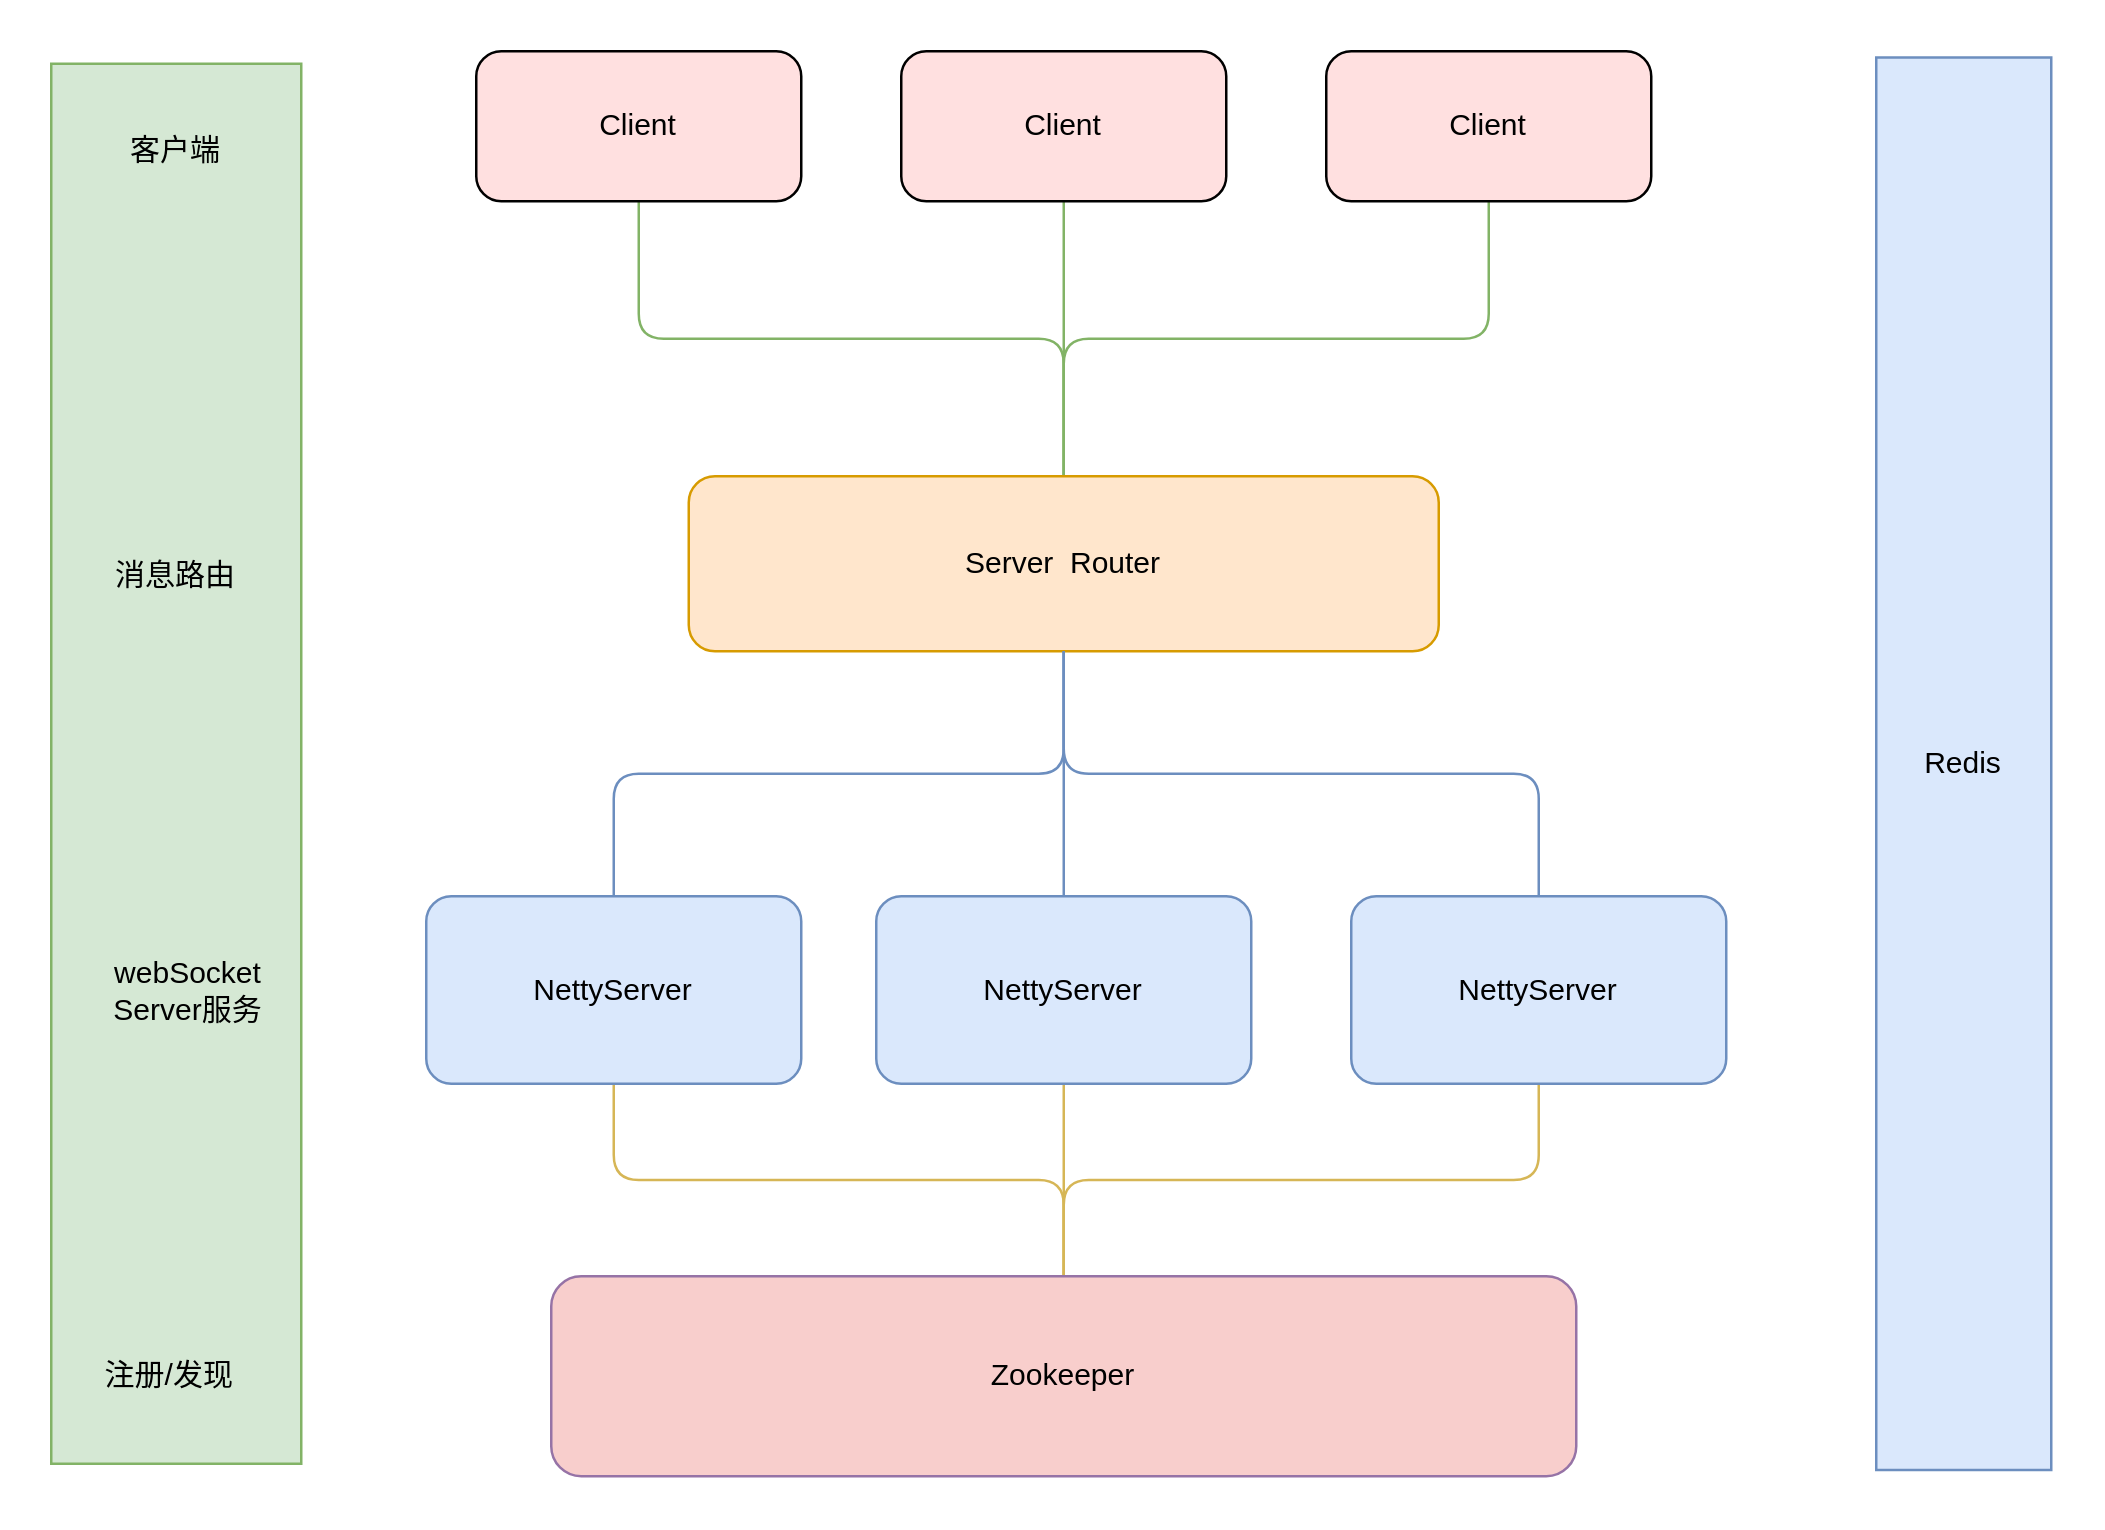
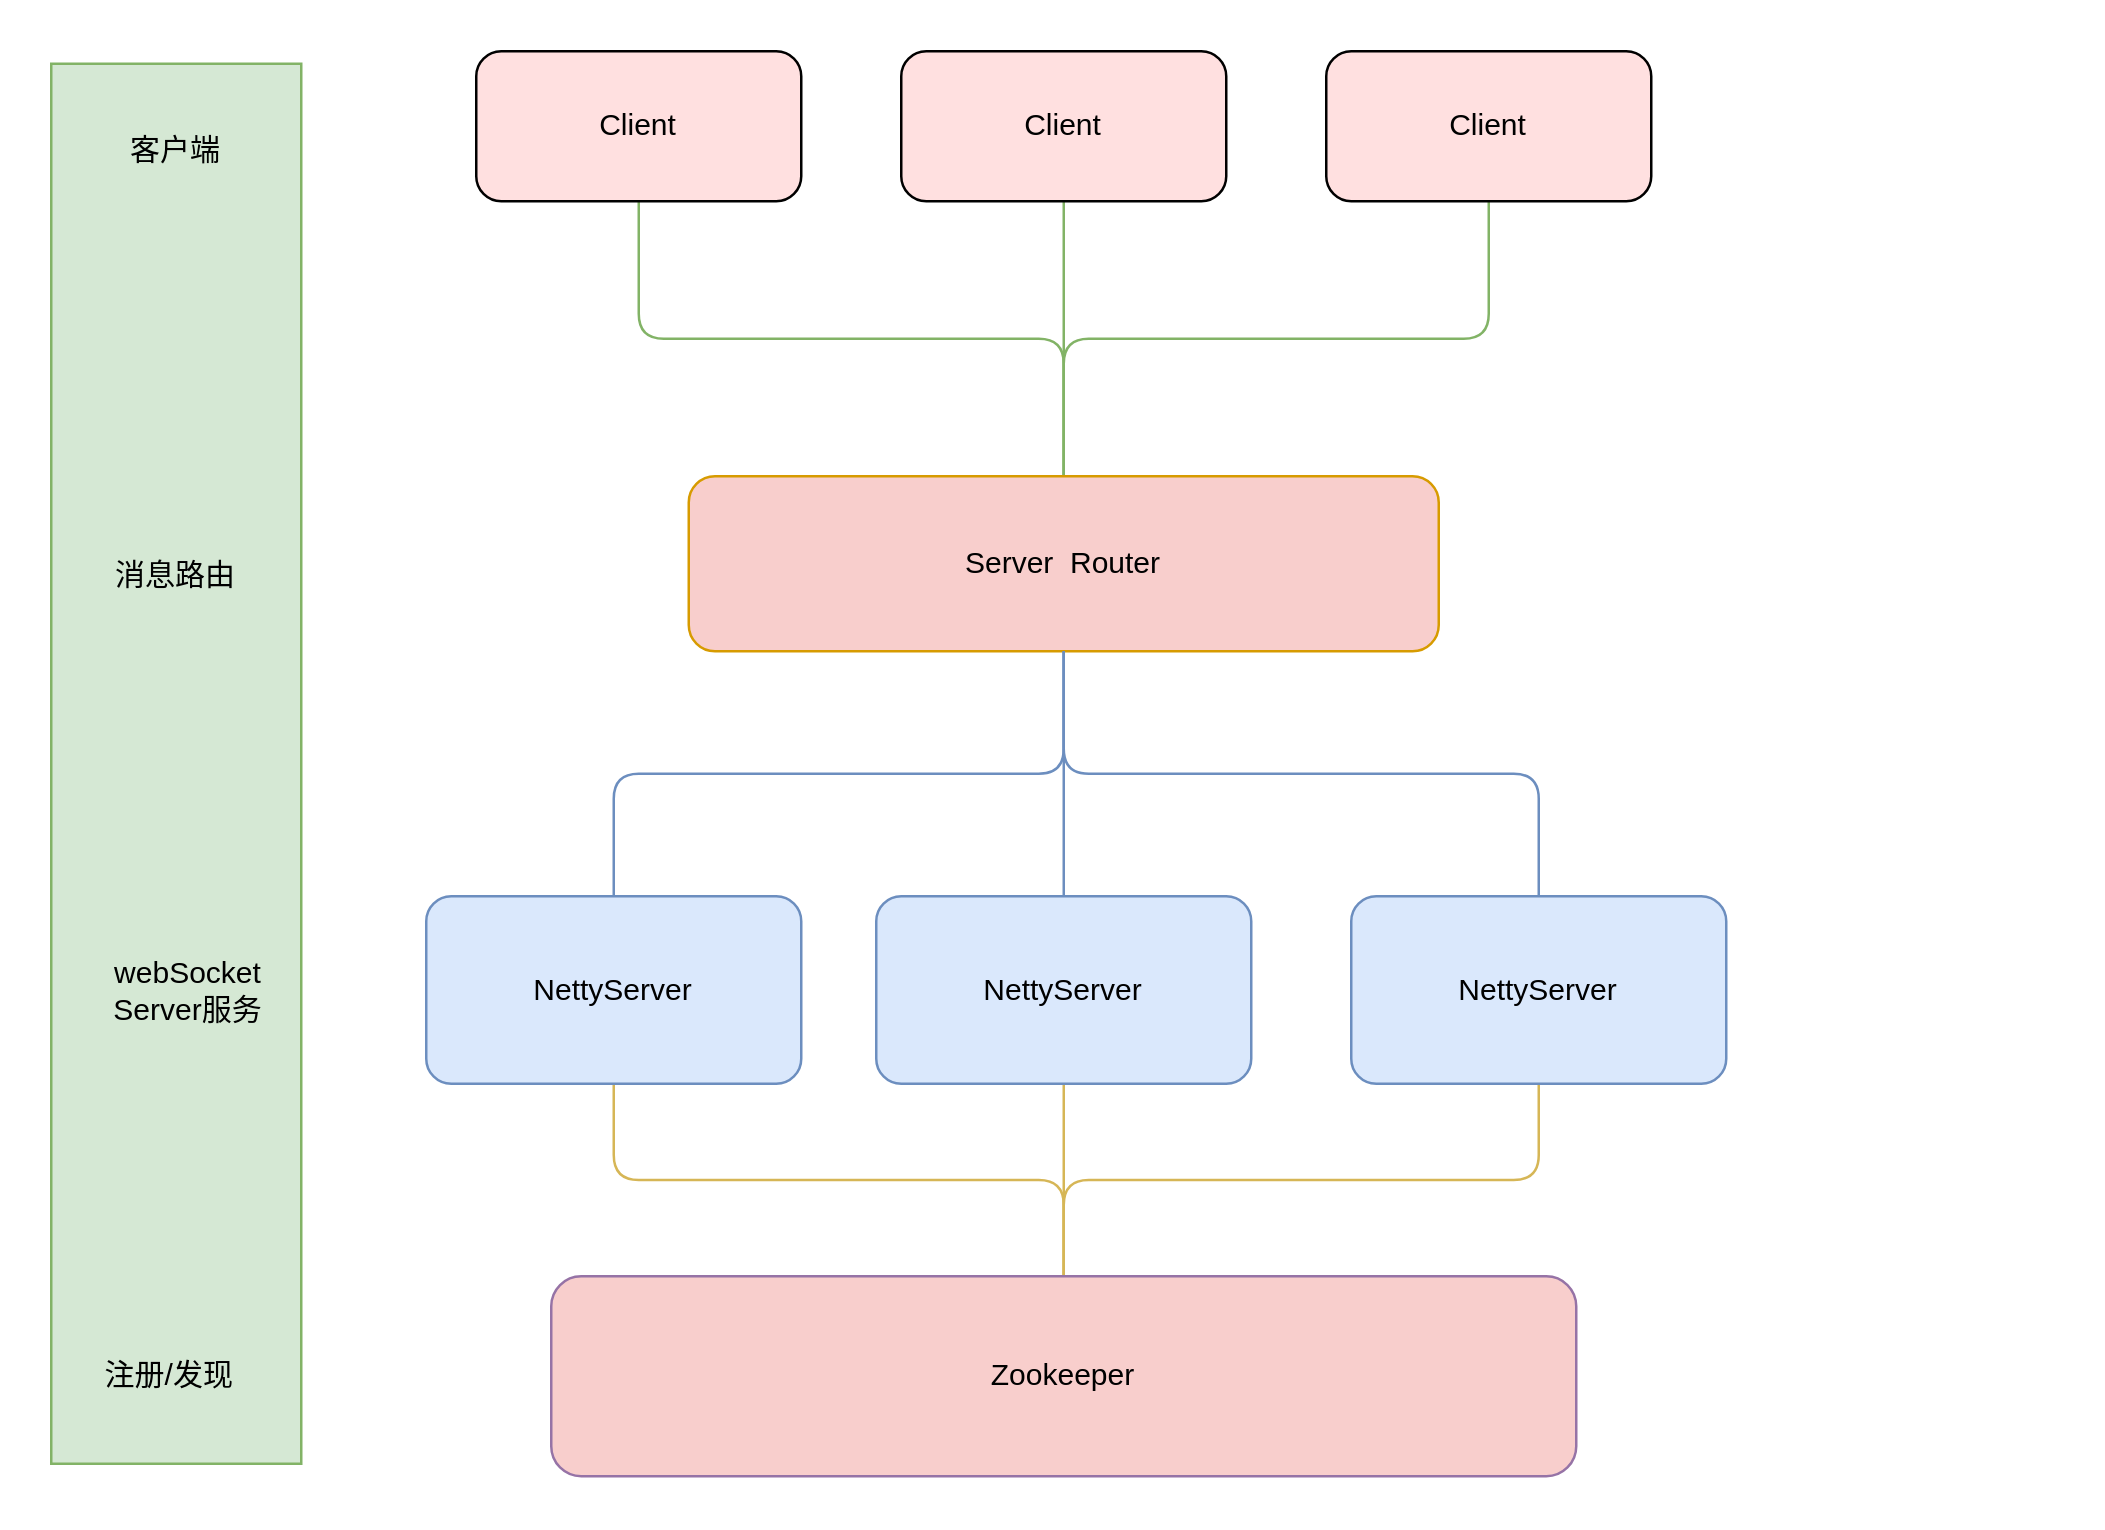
(1064, 564) -> (1064, 564)
(1964, 764) -> none
